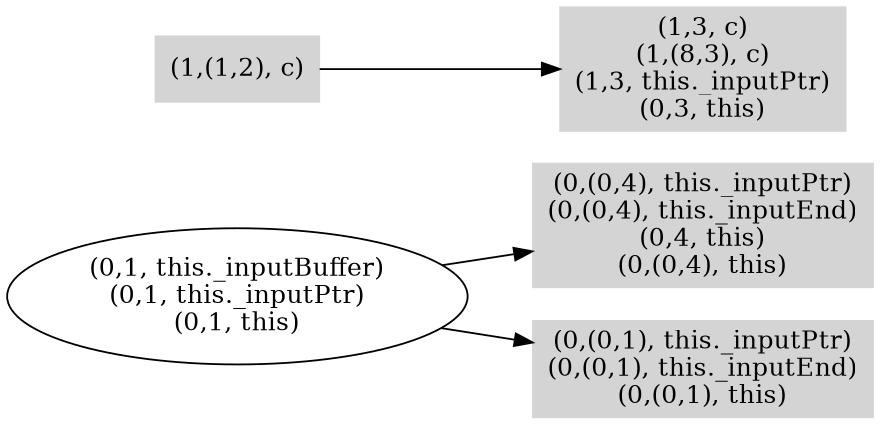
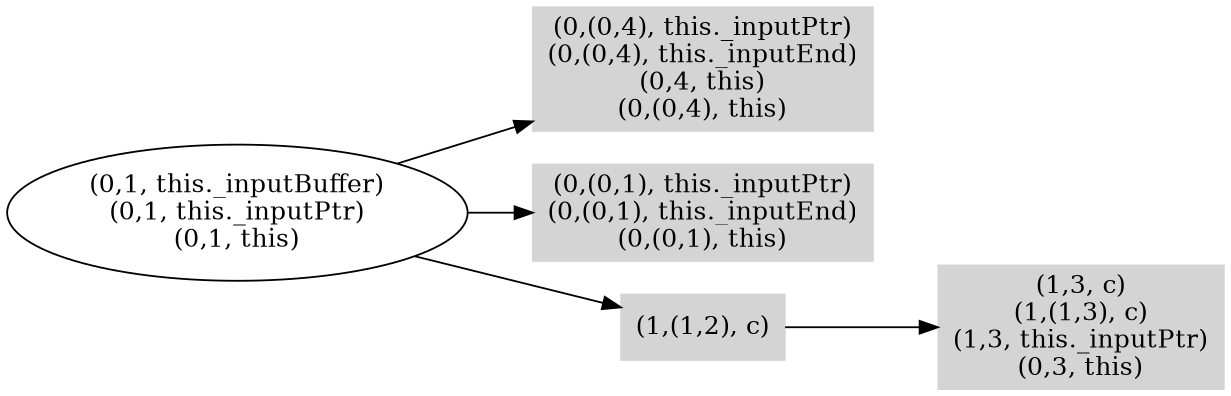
(703, 69) -> (1081, 327)
none -> (509, 280)
